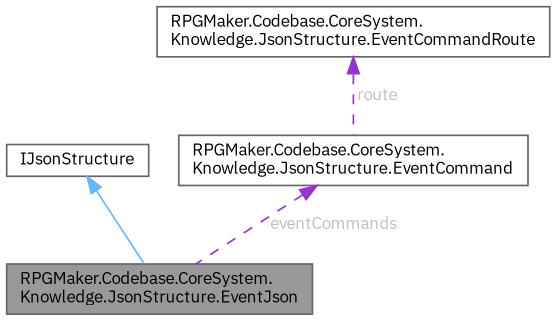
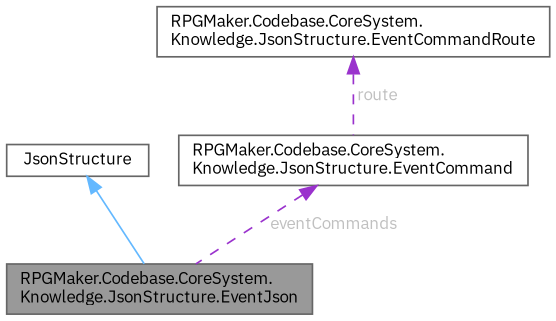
(78, 160) -> (78, 160)
